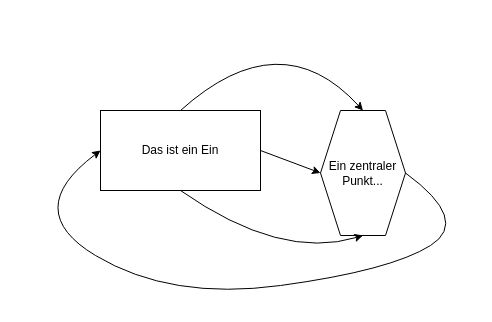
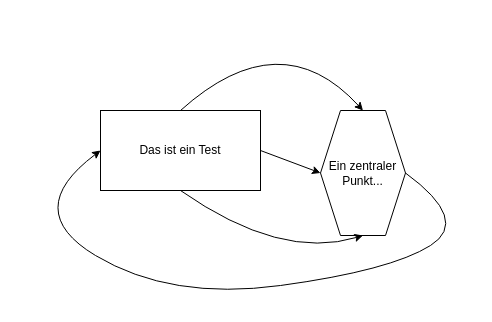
(181, 151) -> (181, 151)
